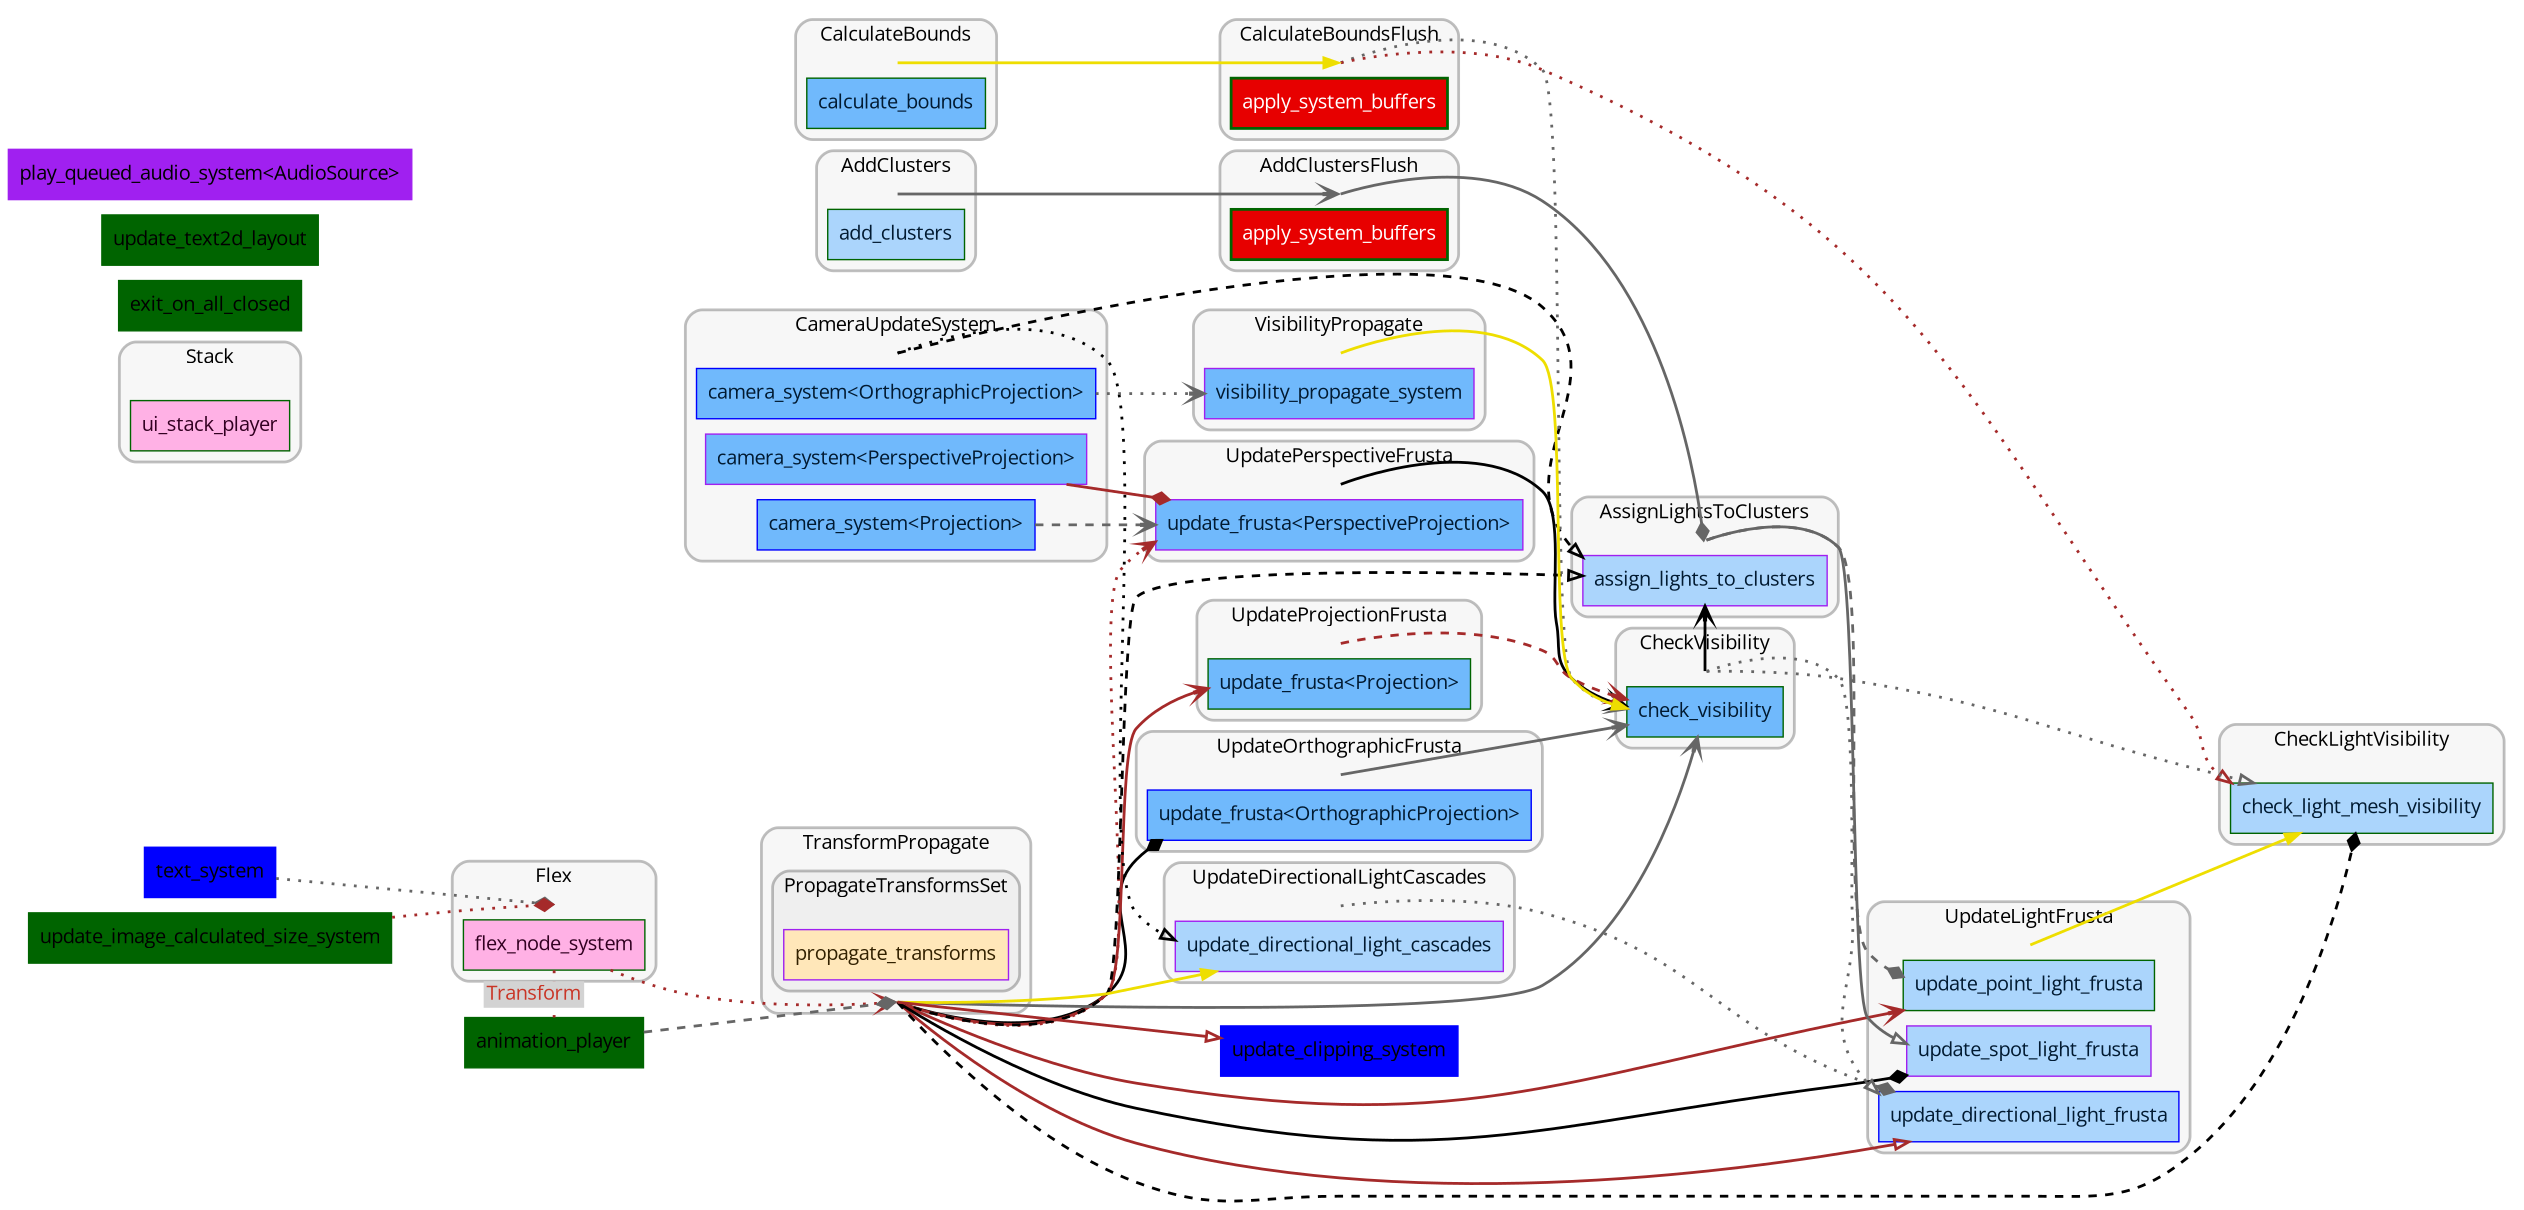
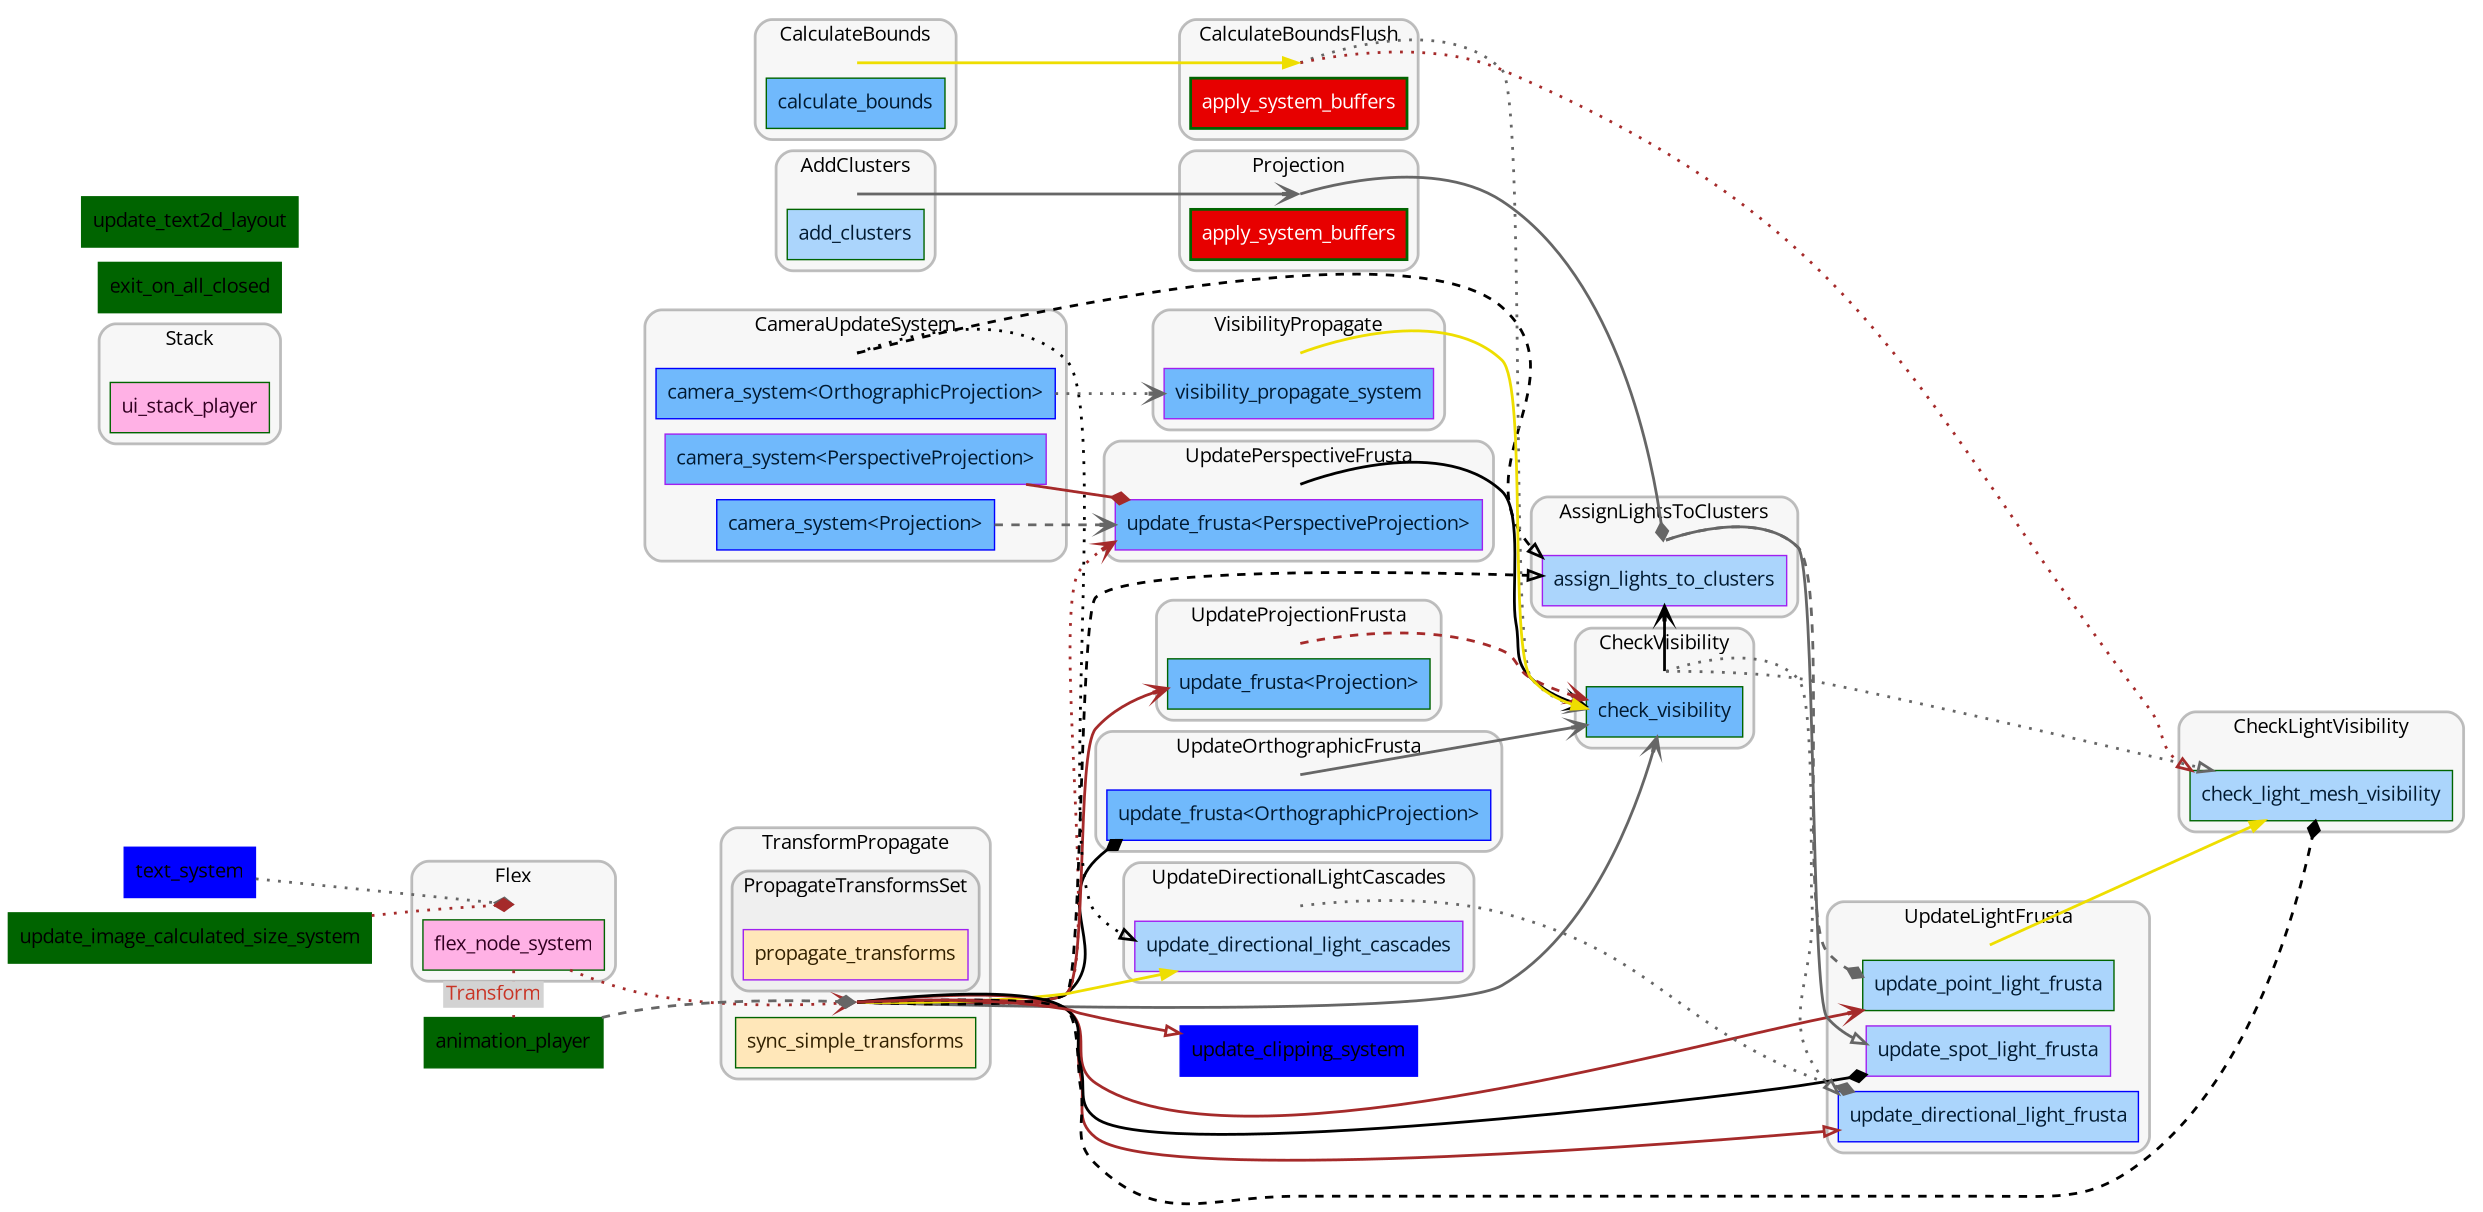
(1339, 167) -> (1299, 167)
(210, 174) -> none
none -> (856, 1043)
